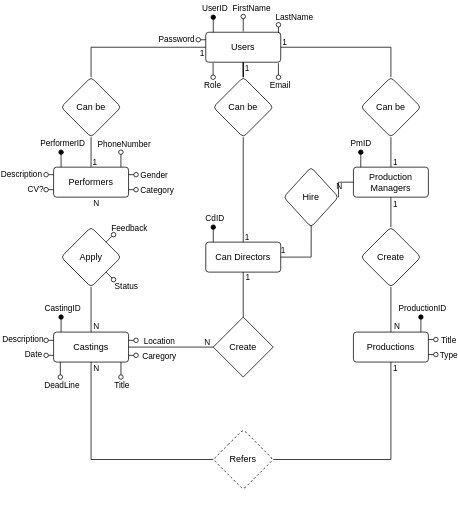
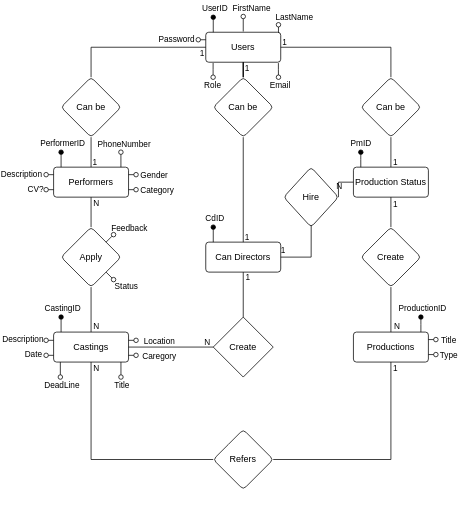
(391, 182) -> (391, 182)
none -> (91, 211)
(243, 459) -> (243, 459)
